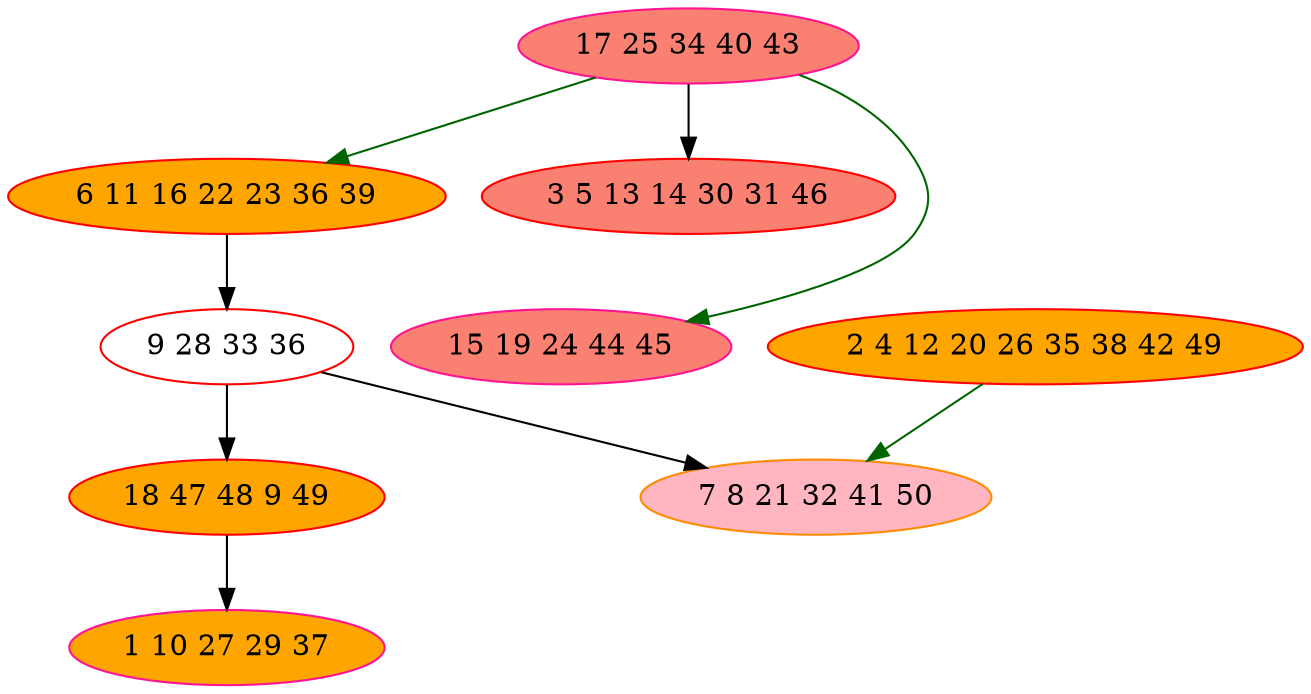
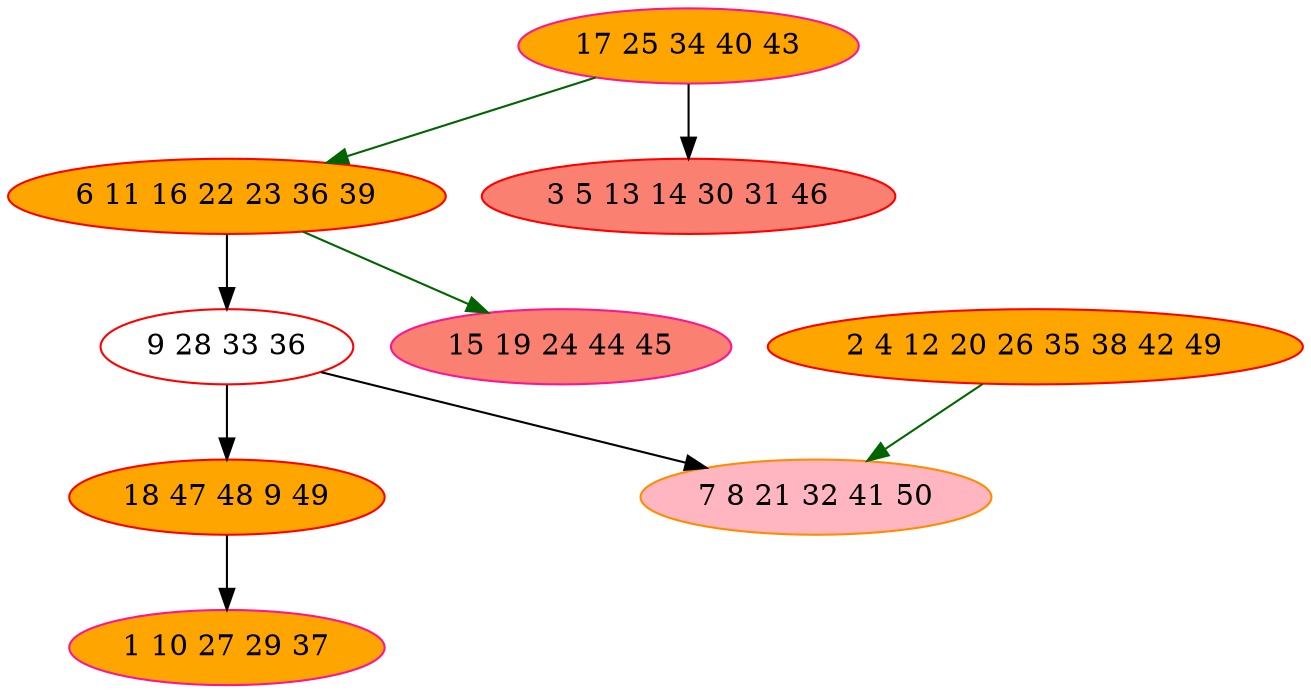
(689, 46) -> (689, 46)
(915, 233) -> (386, 268)
